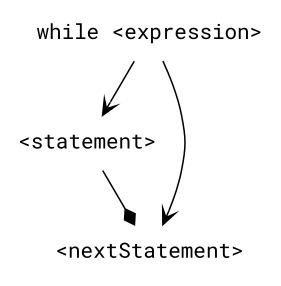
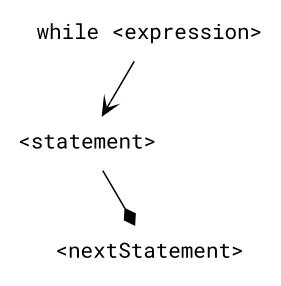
(185, 135) -> none
